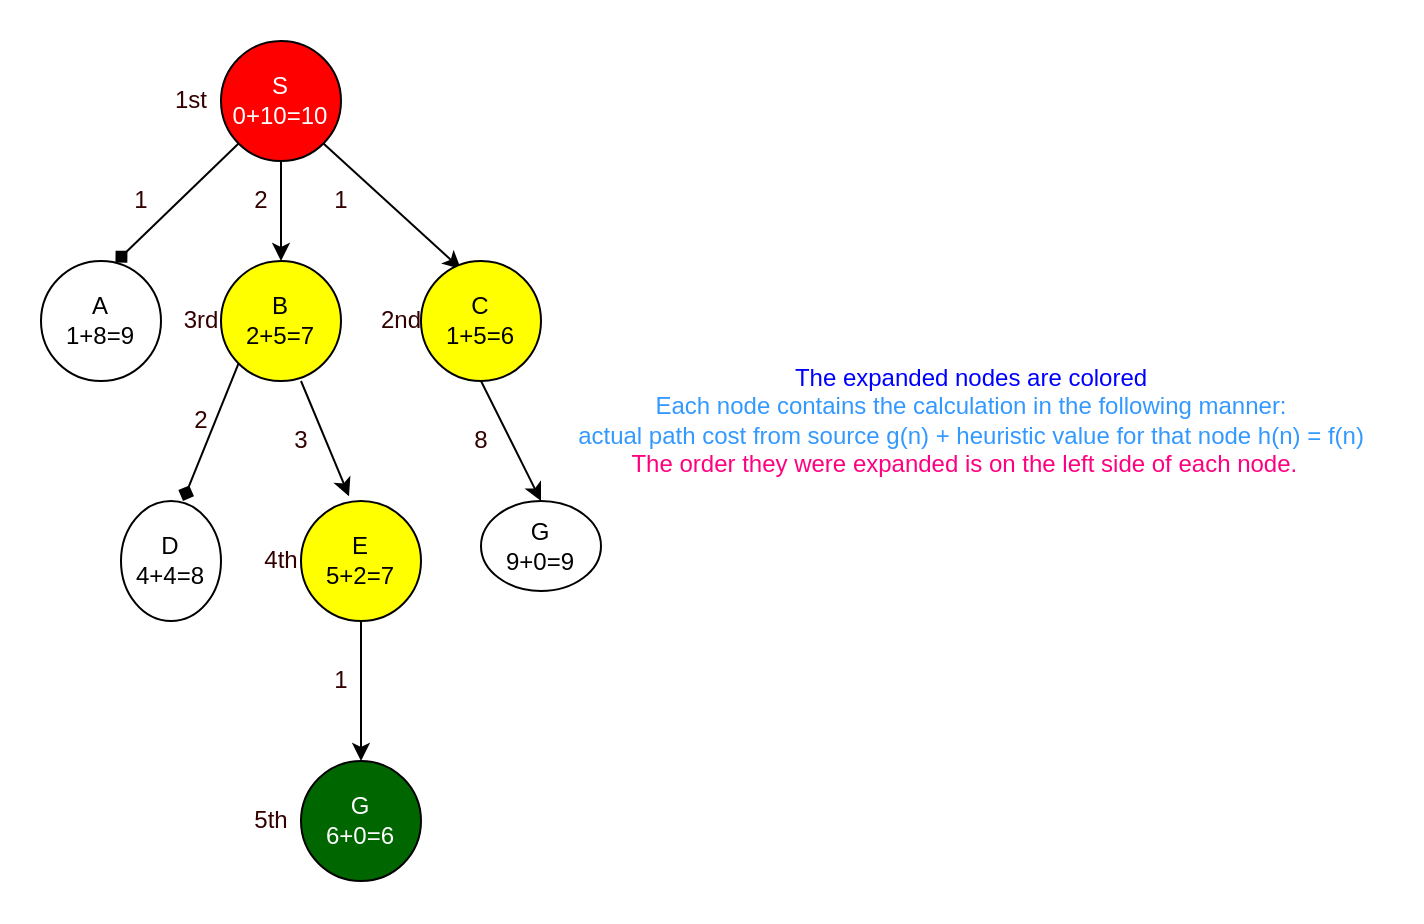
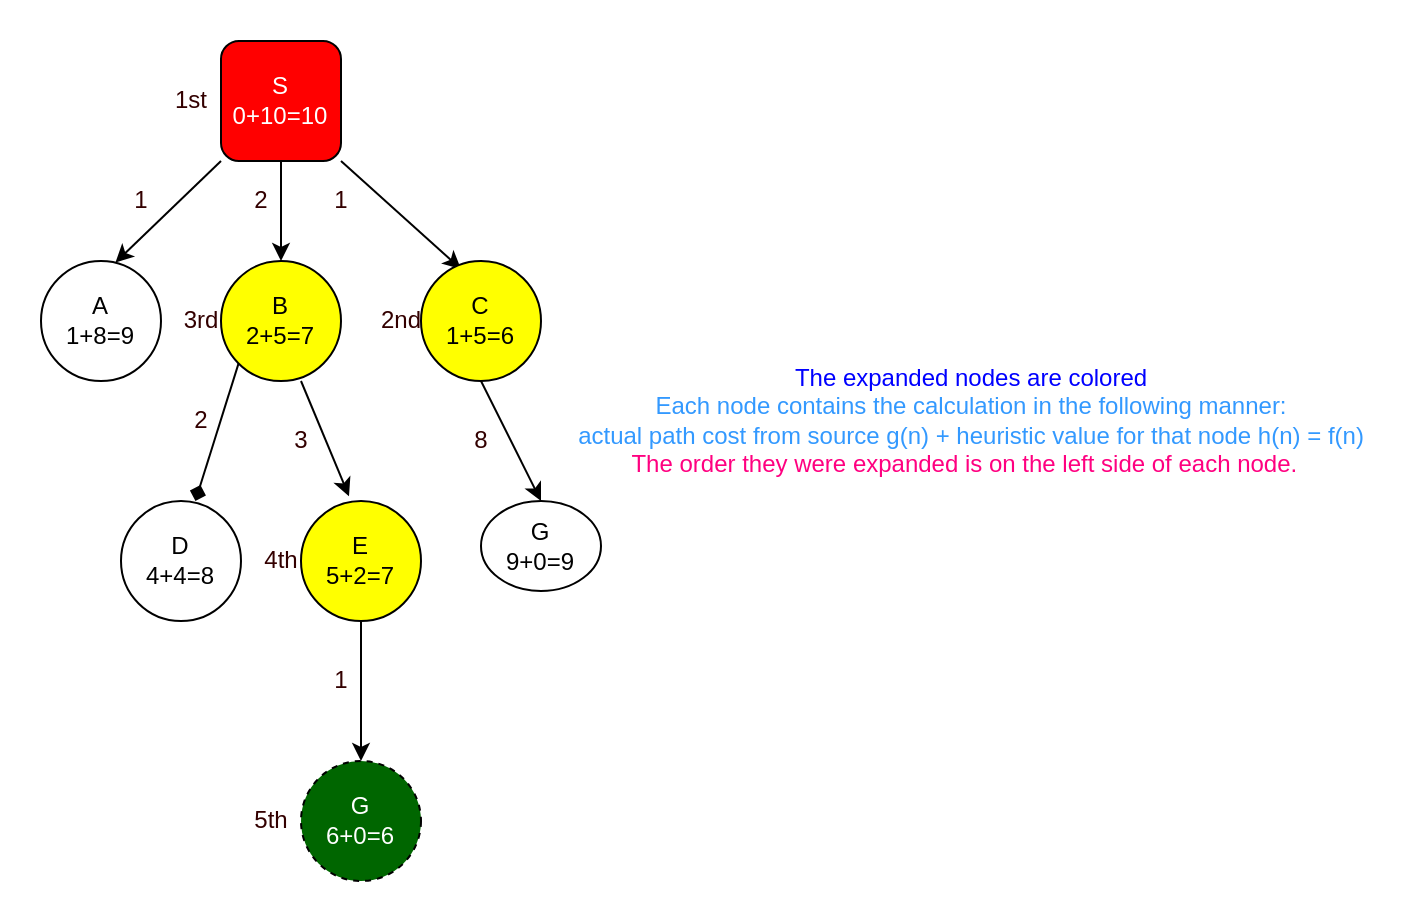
(281, 101) -> (281, 101)
(126, 252) -> (126, 252)
(171, 561) -> (181, 561)
(361, 821) -> (361, 821)
